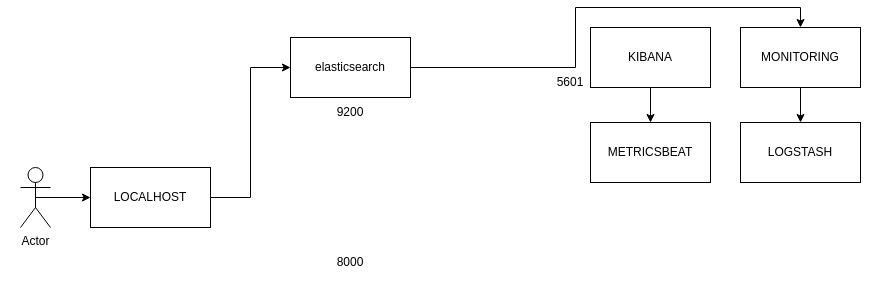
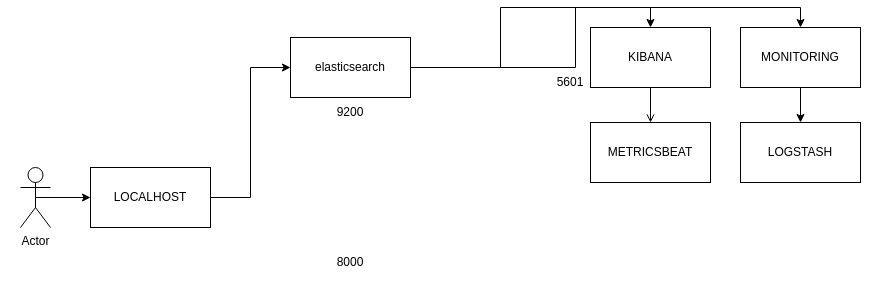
none -> (508, 8)
(651, 114) -> (651, 116)
